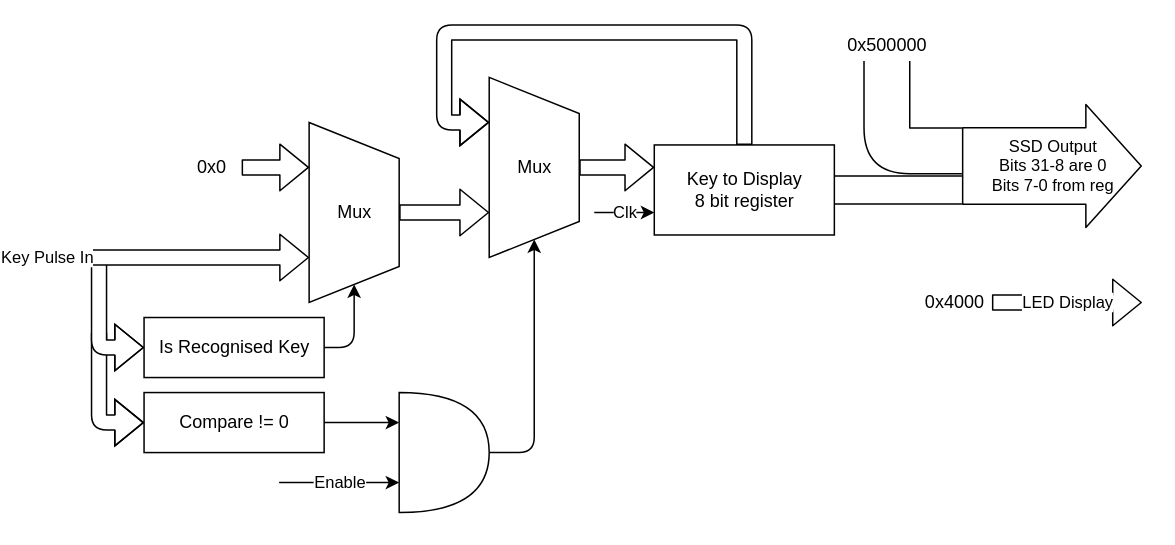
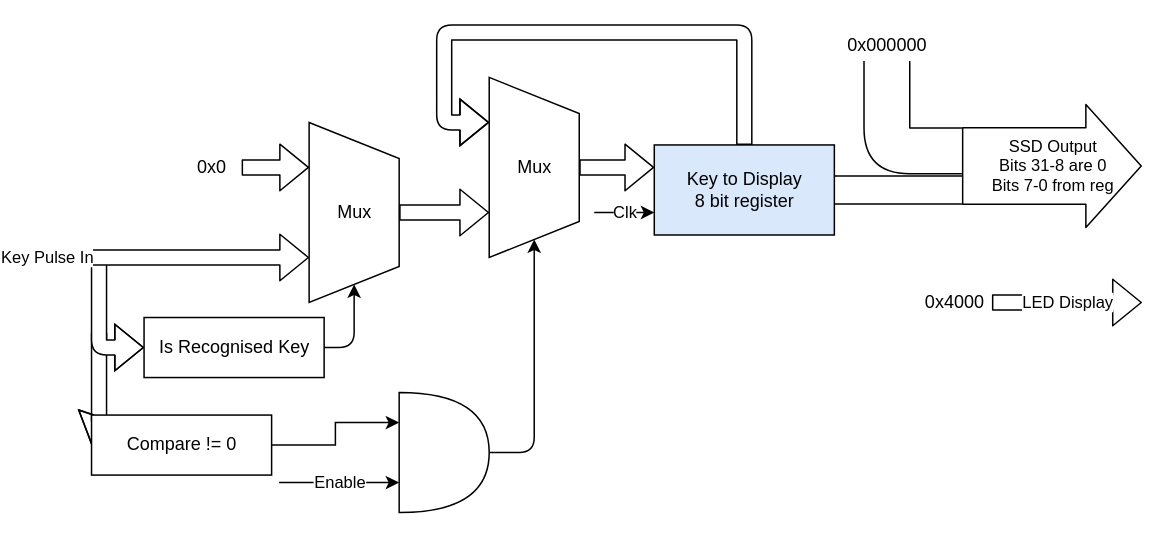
(887, 46) -> (887, 46)
(744, 190) -> (744, 190)
(234, 422) -> (182, 445)
